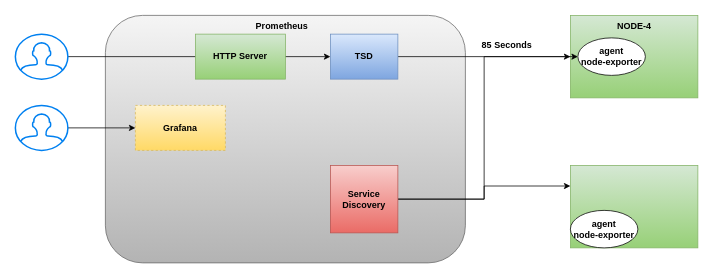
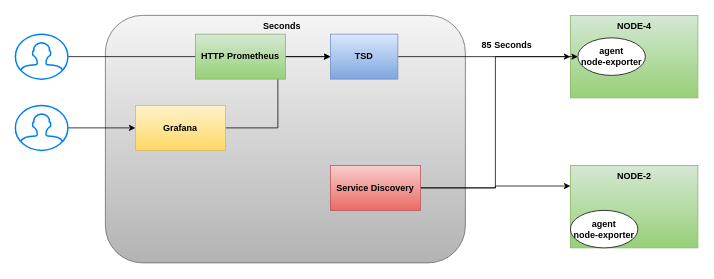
(282, 27) -> (282, 27)
(240, 57) -> (240, 57)
none -> (278, 84)
(180, 128) -> (180, 128)
none -> (634, 177)
(364, 199) -> (375, 188)
